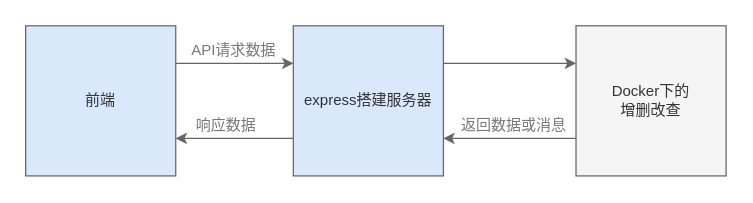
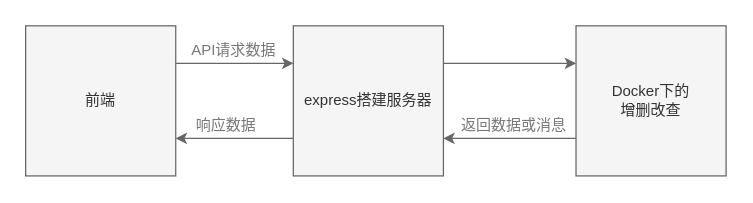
(101, 101) -> (101, 101)
(368, 101) -> (368, 101)
